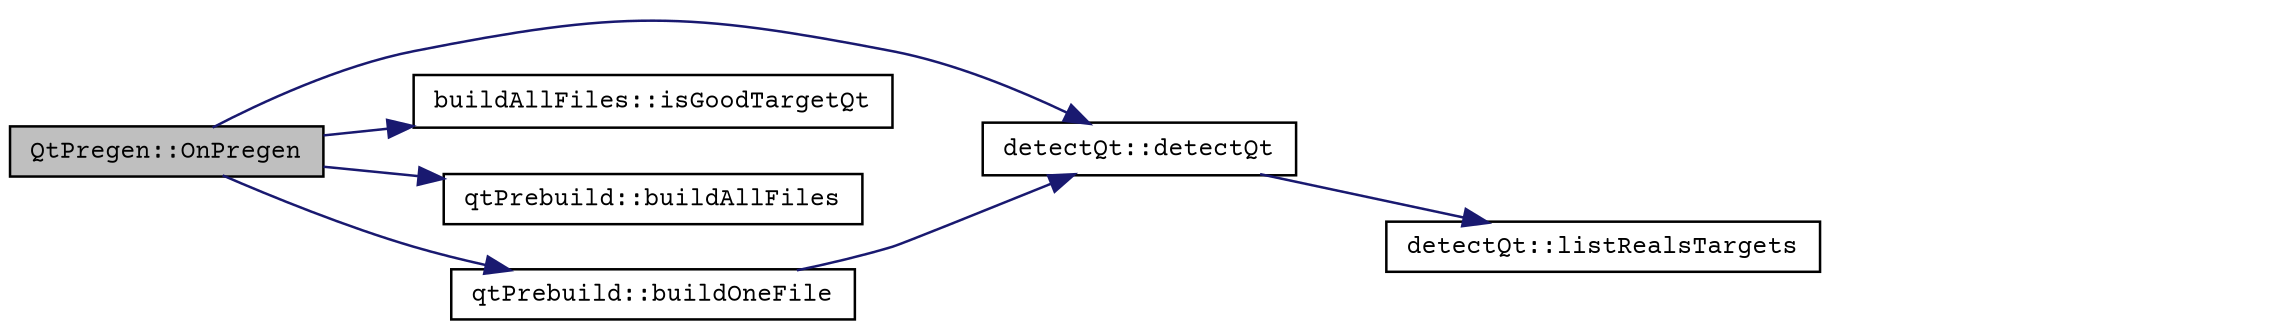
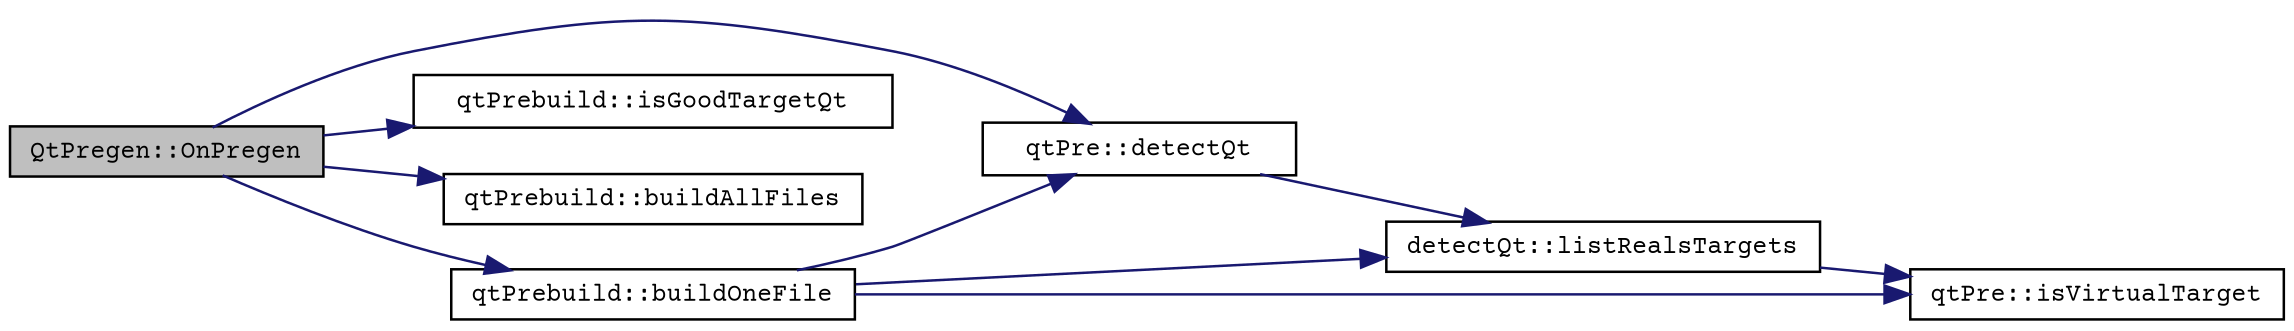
(653, 101) -> (653, 101)
(1139, 149) -> (1139, 149)
none -> (1108, 272)
none -> (2097, 294)
